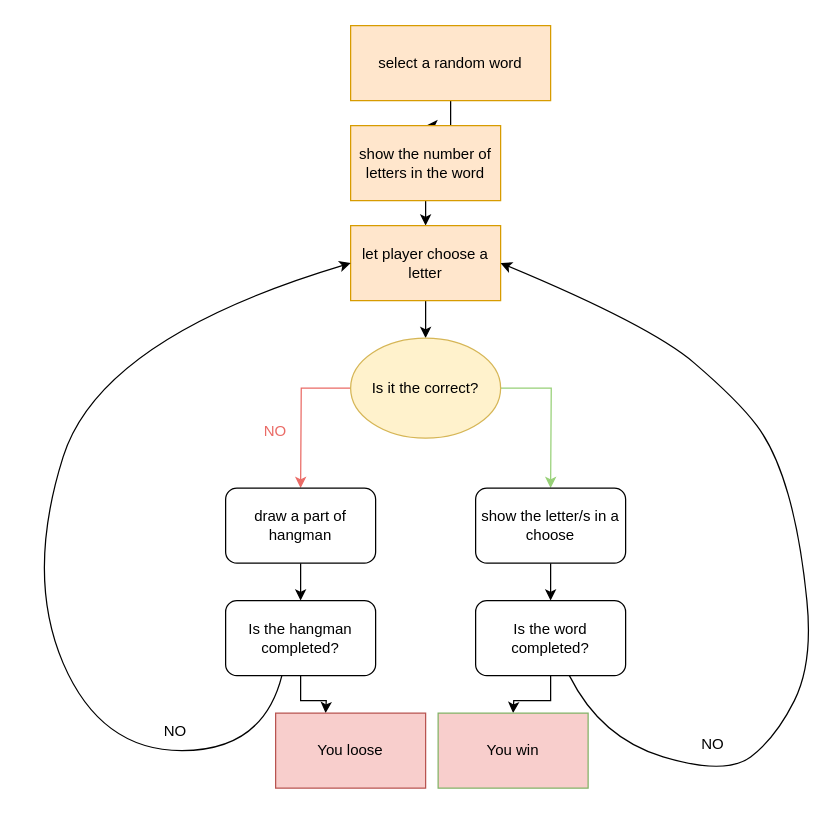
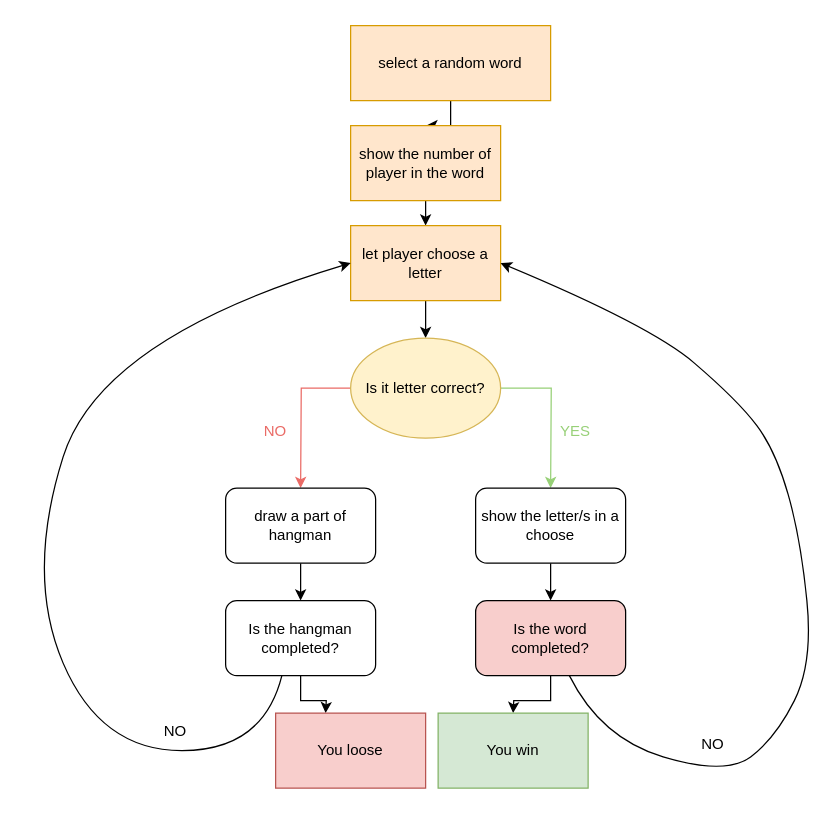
(426, 163) -> (426, 163)
(426, 388) -> (426, 388)
none -> (576, 432)
(551, 638) -> (551, 638)
(513, 751) -> (513, 751)
